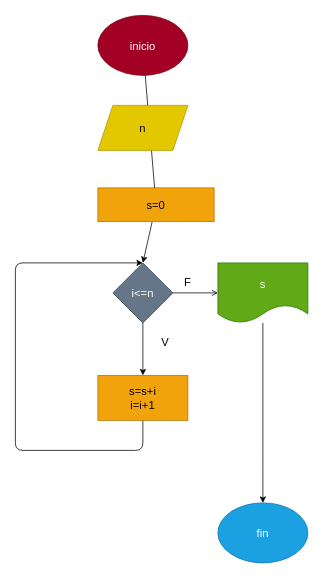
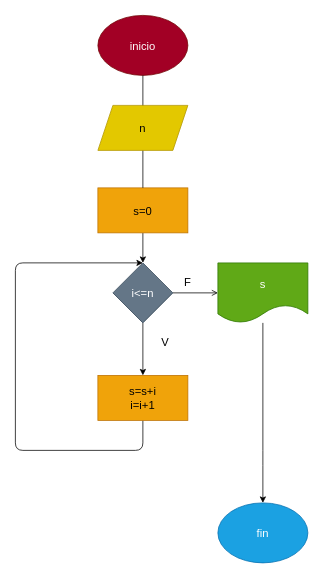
(156, 205) -> (143, 210)
